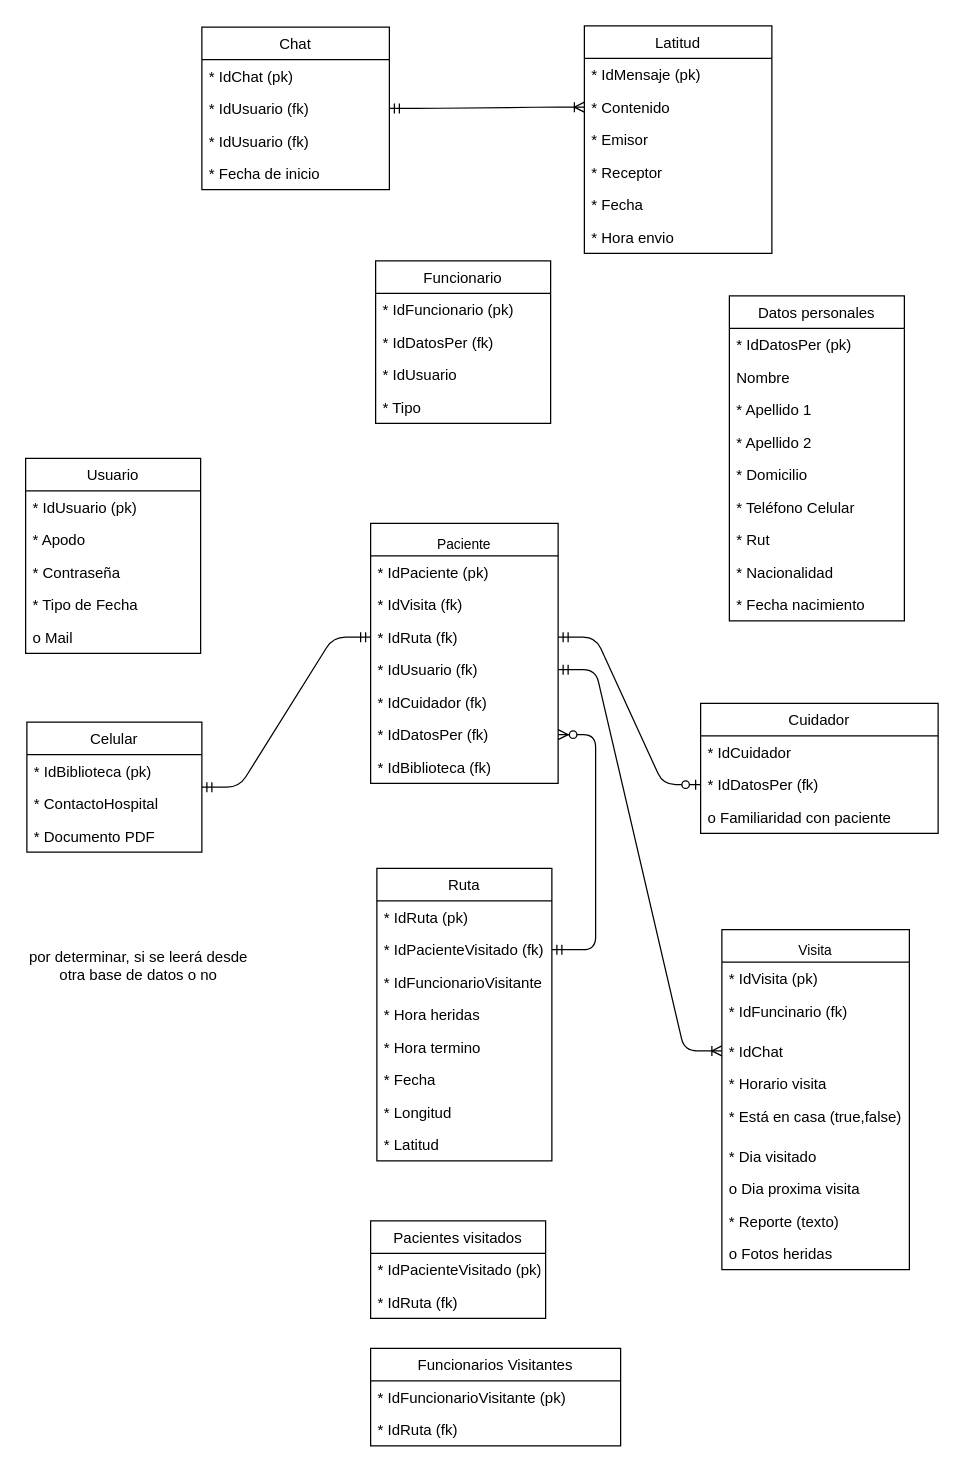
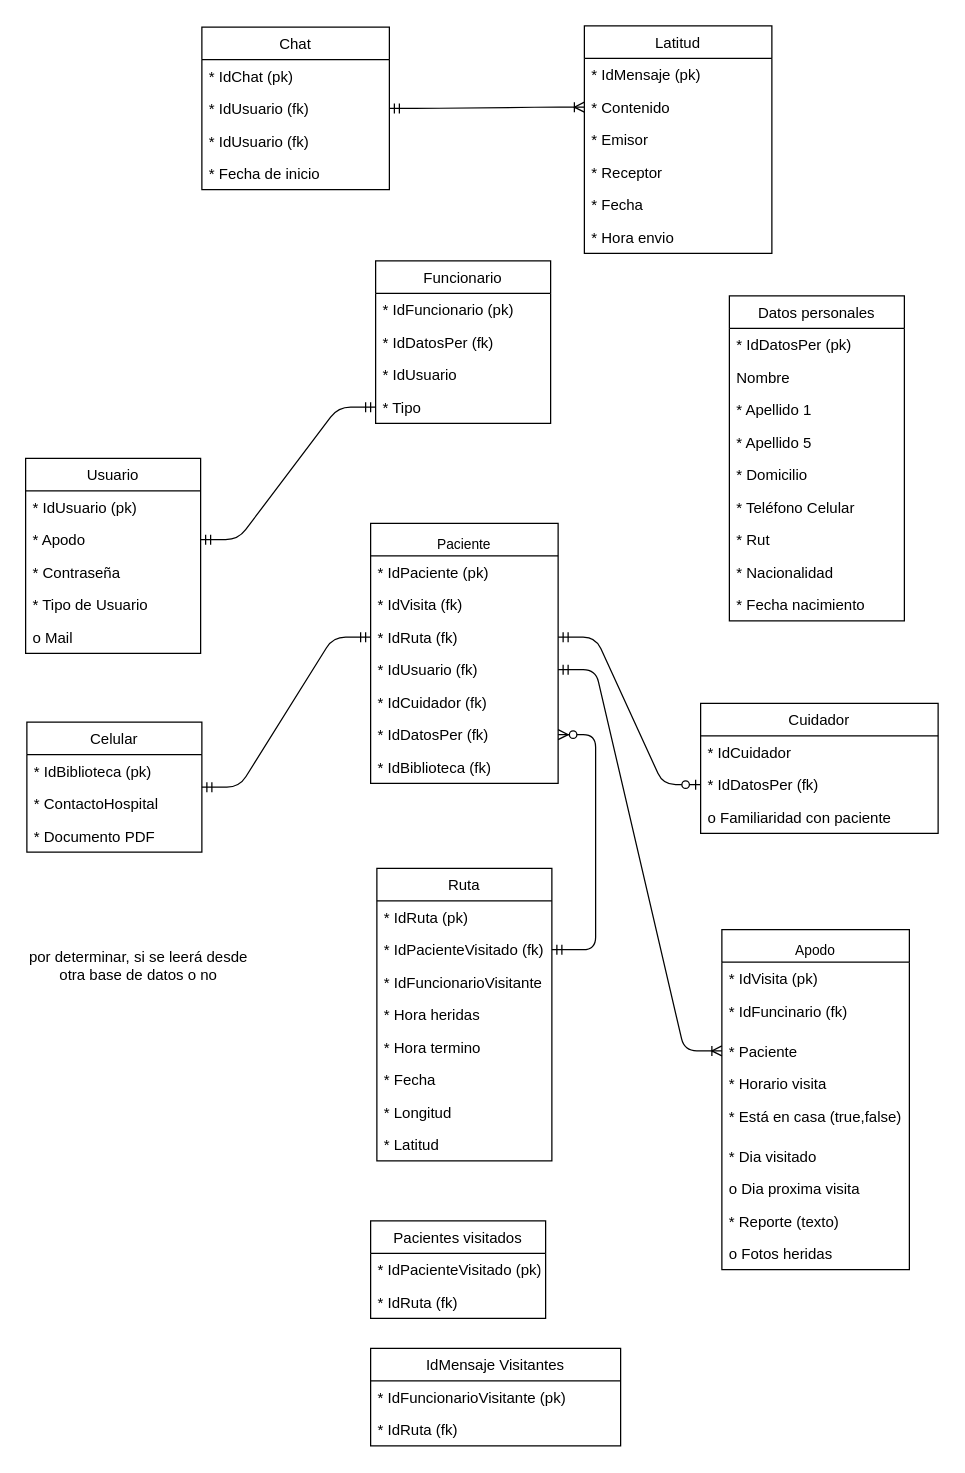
(777, 443) -> (777, 443)
none -> (288, 473)
(88, 605) -> (94, 605)
(815, 950) -> (815, 950)
(760, 1051) -> (767, 1051)
(495, 1365) -> (495, 1365)
